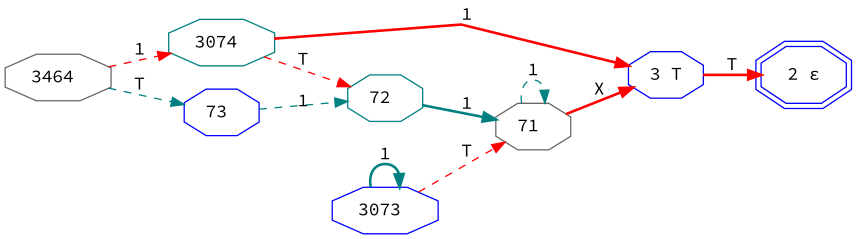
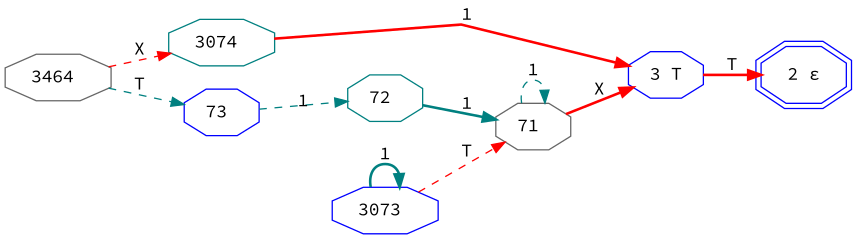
(140, 50) -> (140, 50)
(301, 70) -> none
